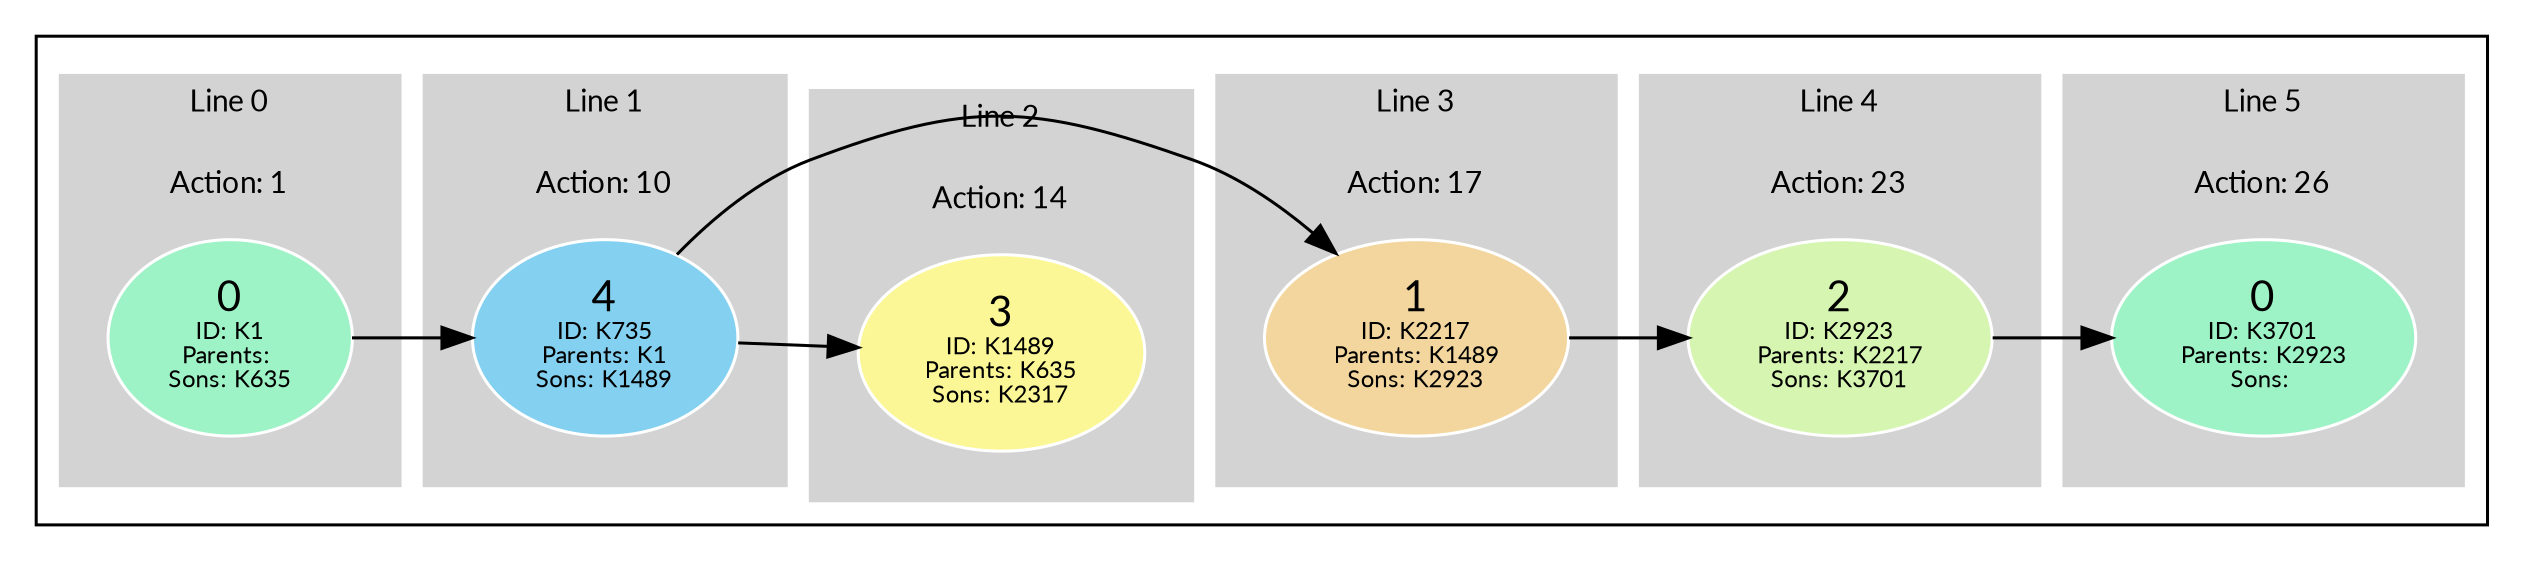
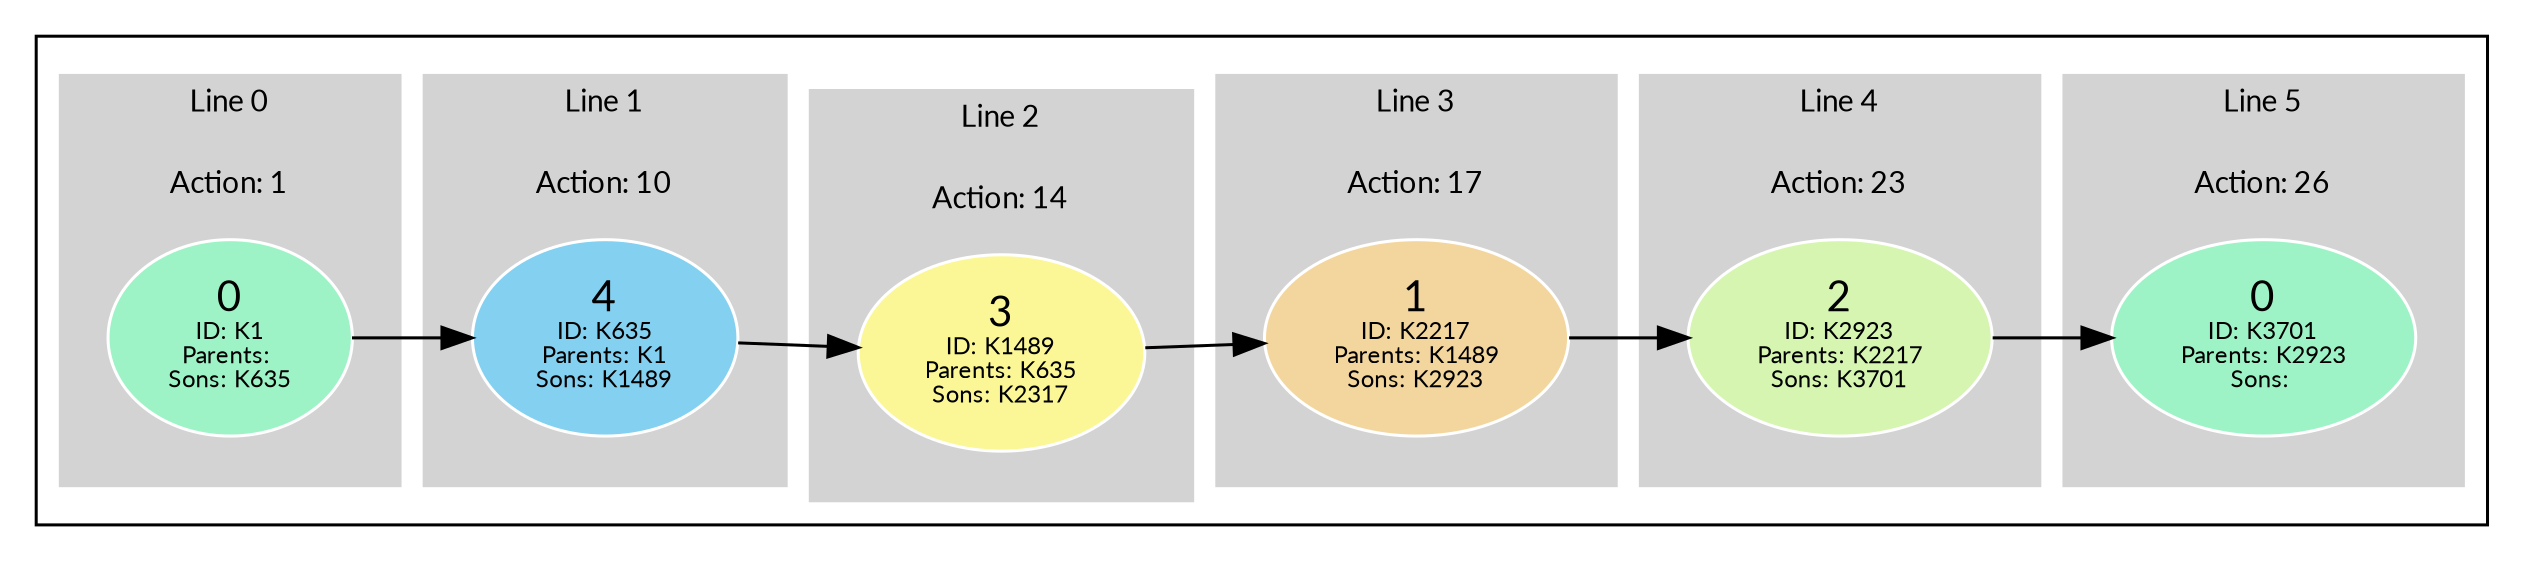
(990, 117) -> (1189, 346)
(605, 332) -> (605, 332)
